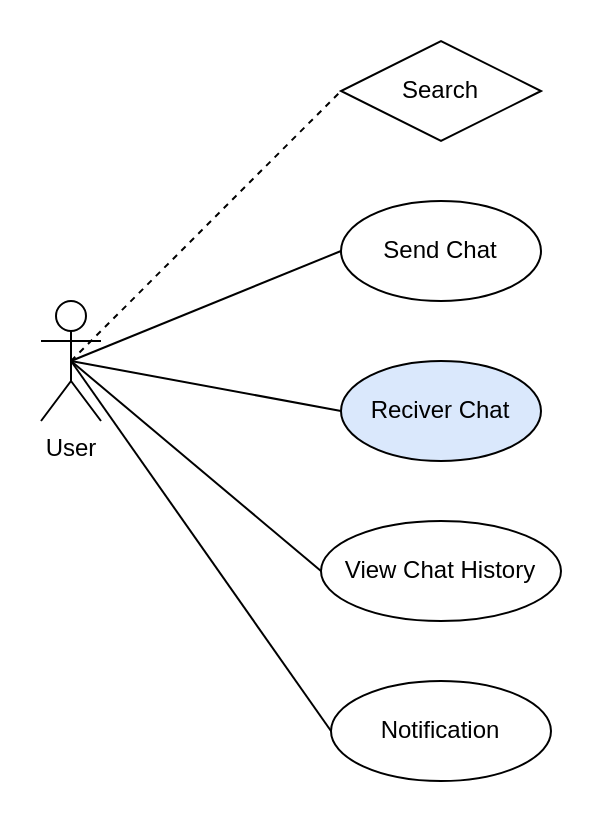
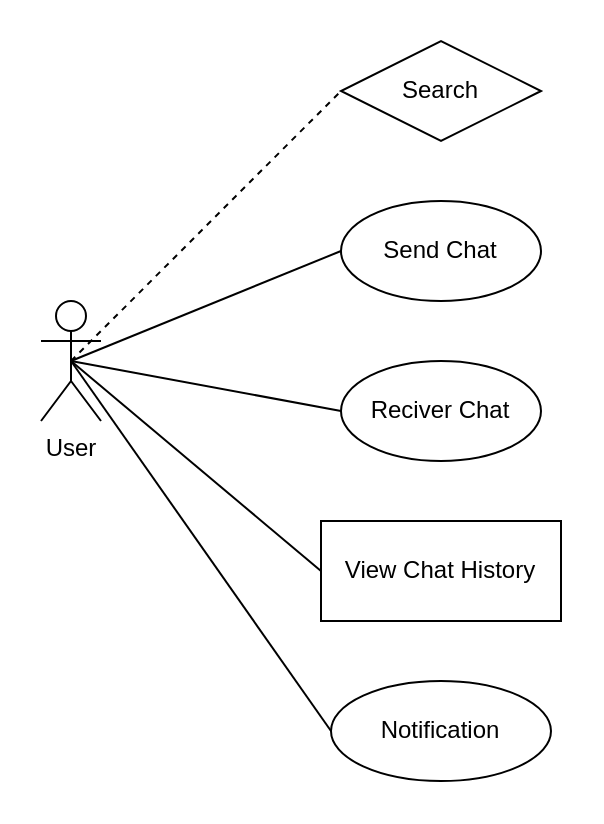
(441, 411) -> (441, 411)
(441, 571) -> (441, 571)
